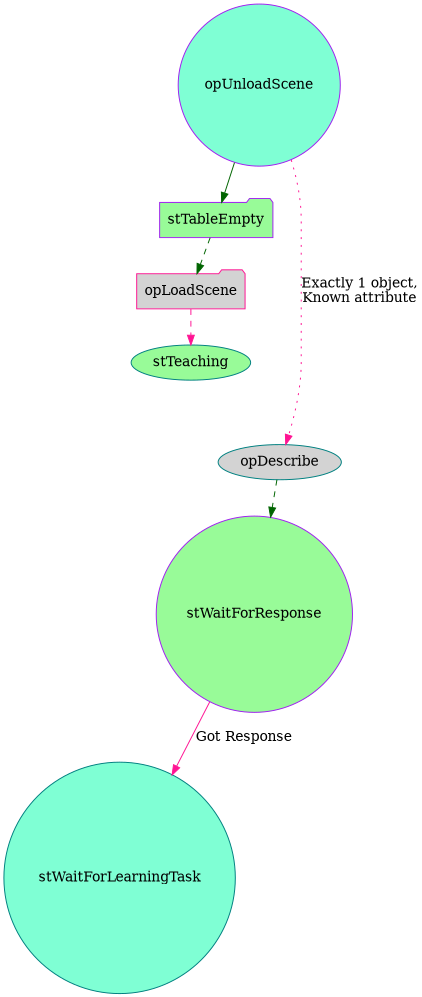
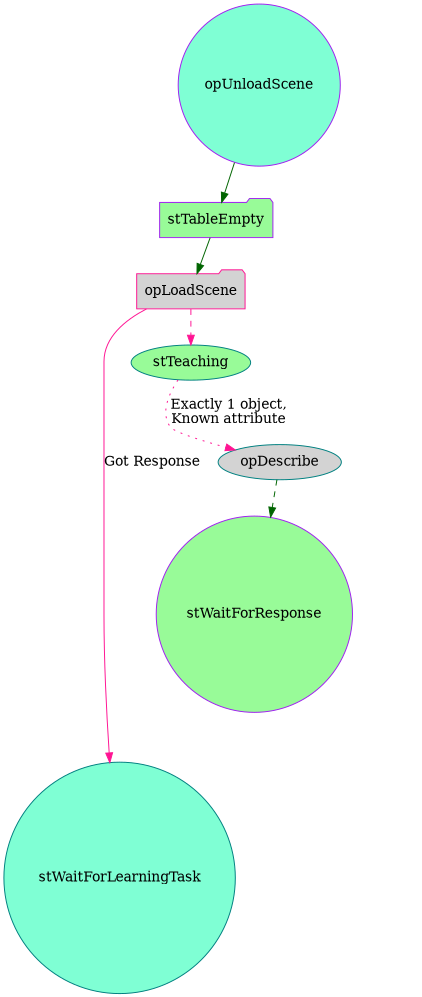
(205, 251) -> (205, 251)
(301, 298) -> (174, 430)
(193, 734) -> (104, 522)
